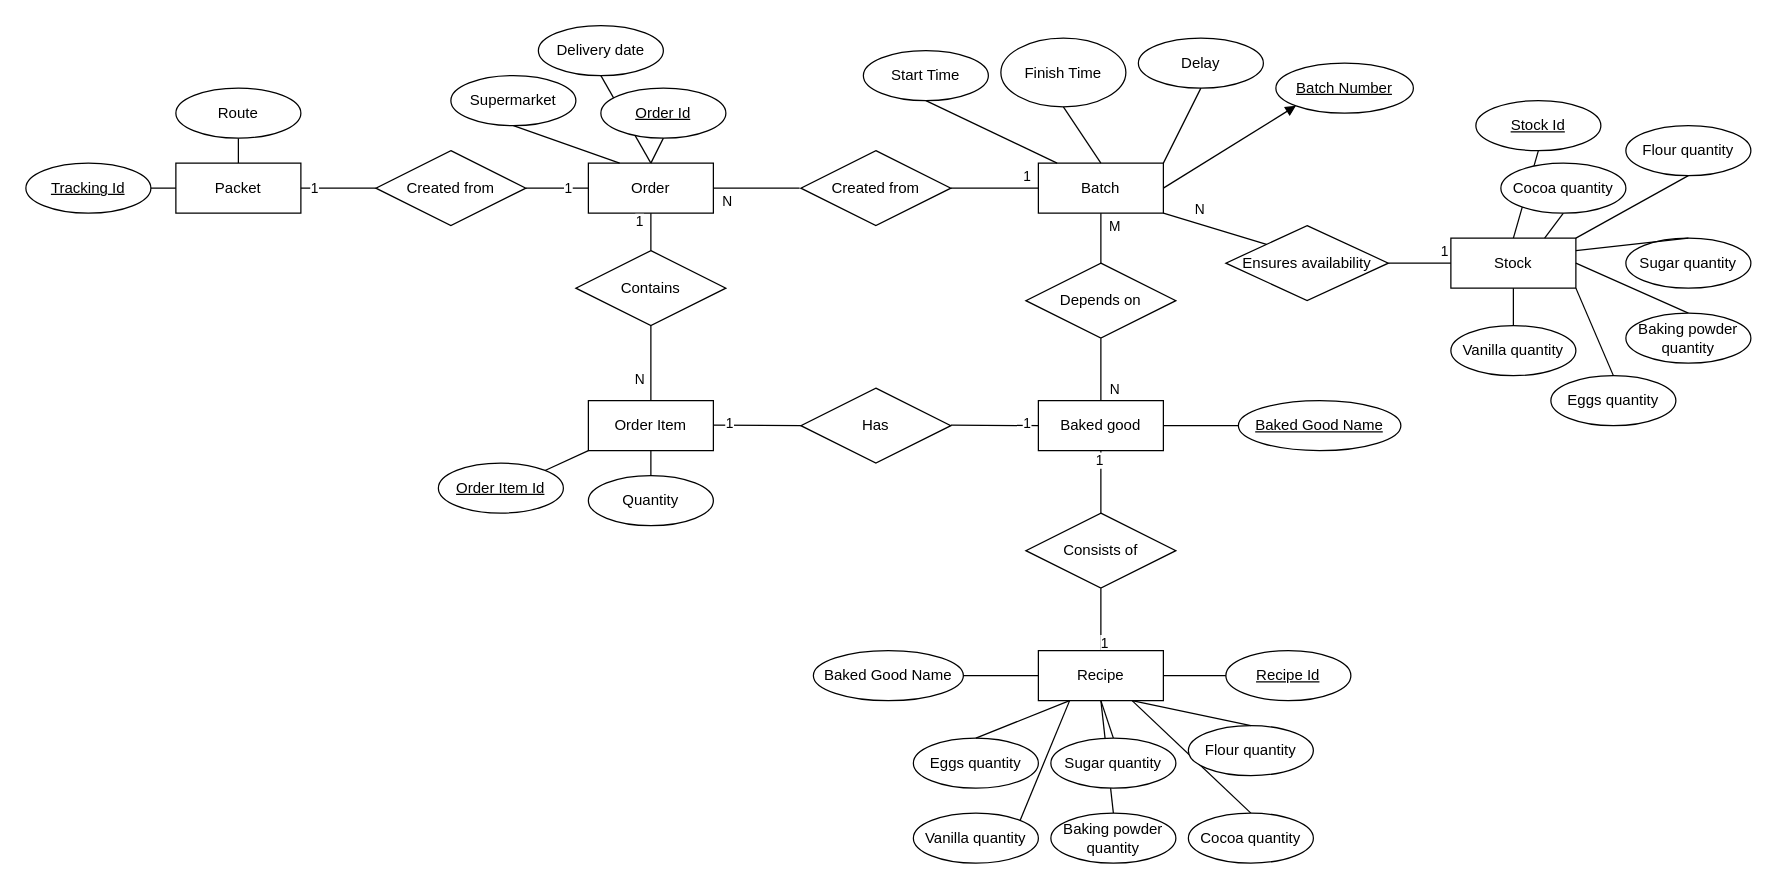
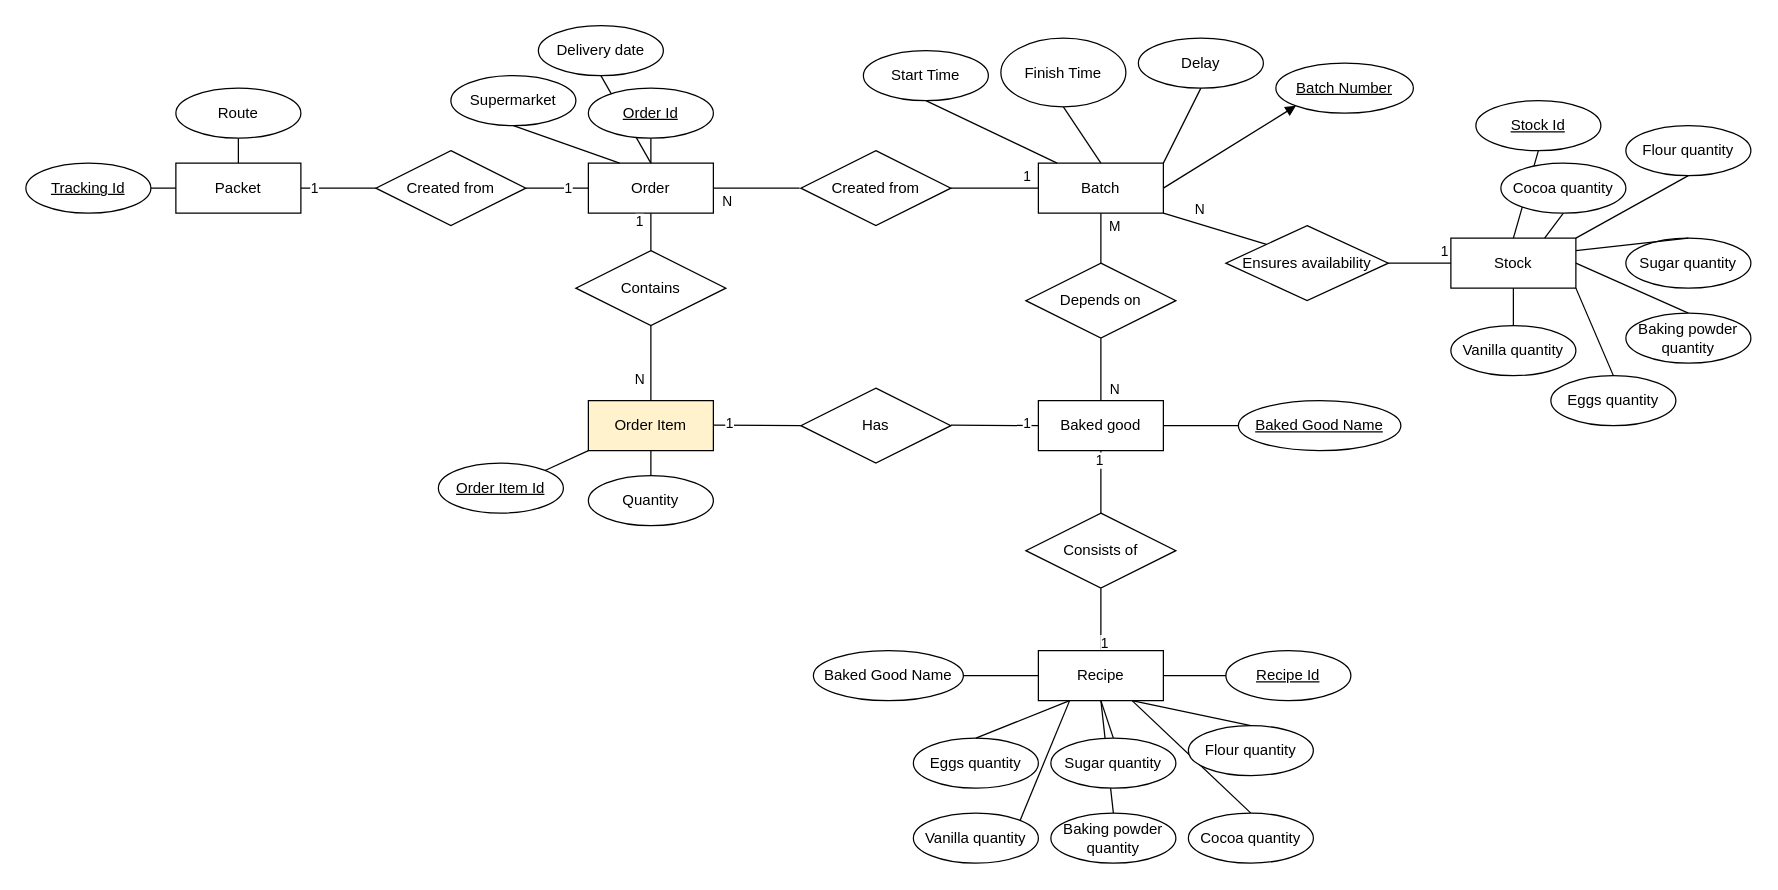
(663, 113) -> (651, 113)
(651, 426) -> (651, 426)
